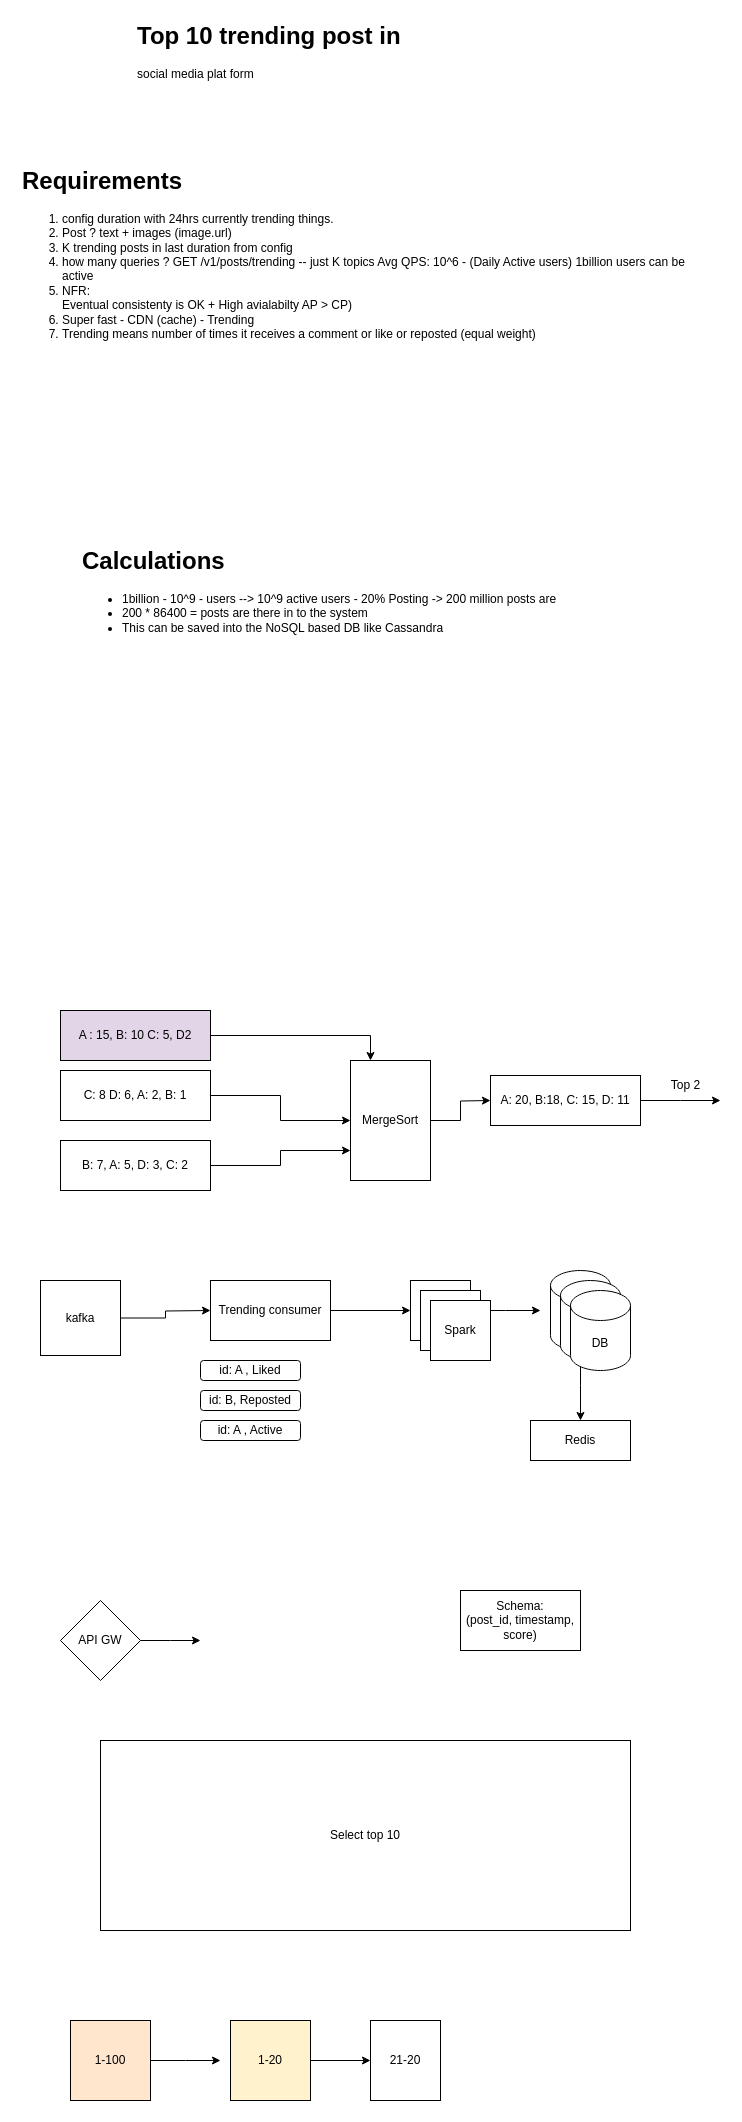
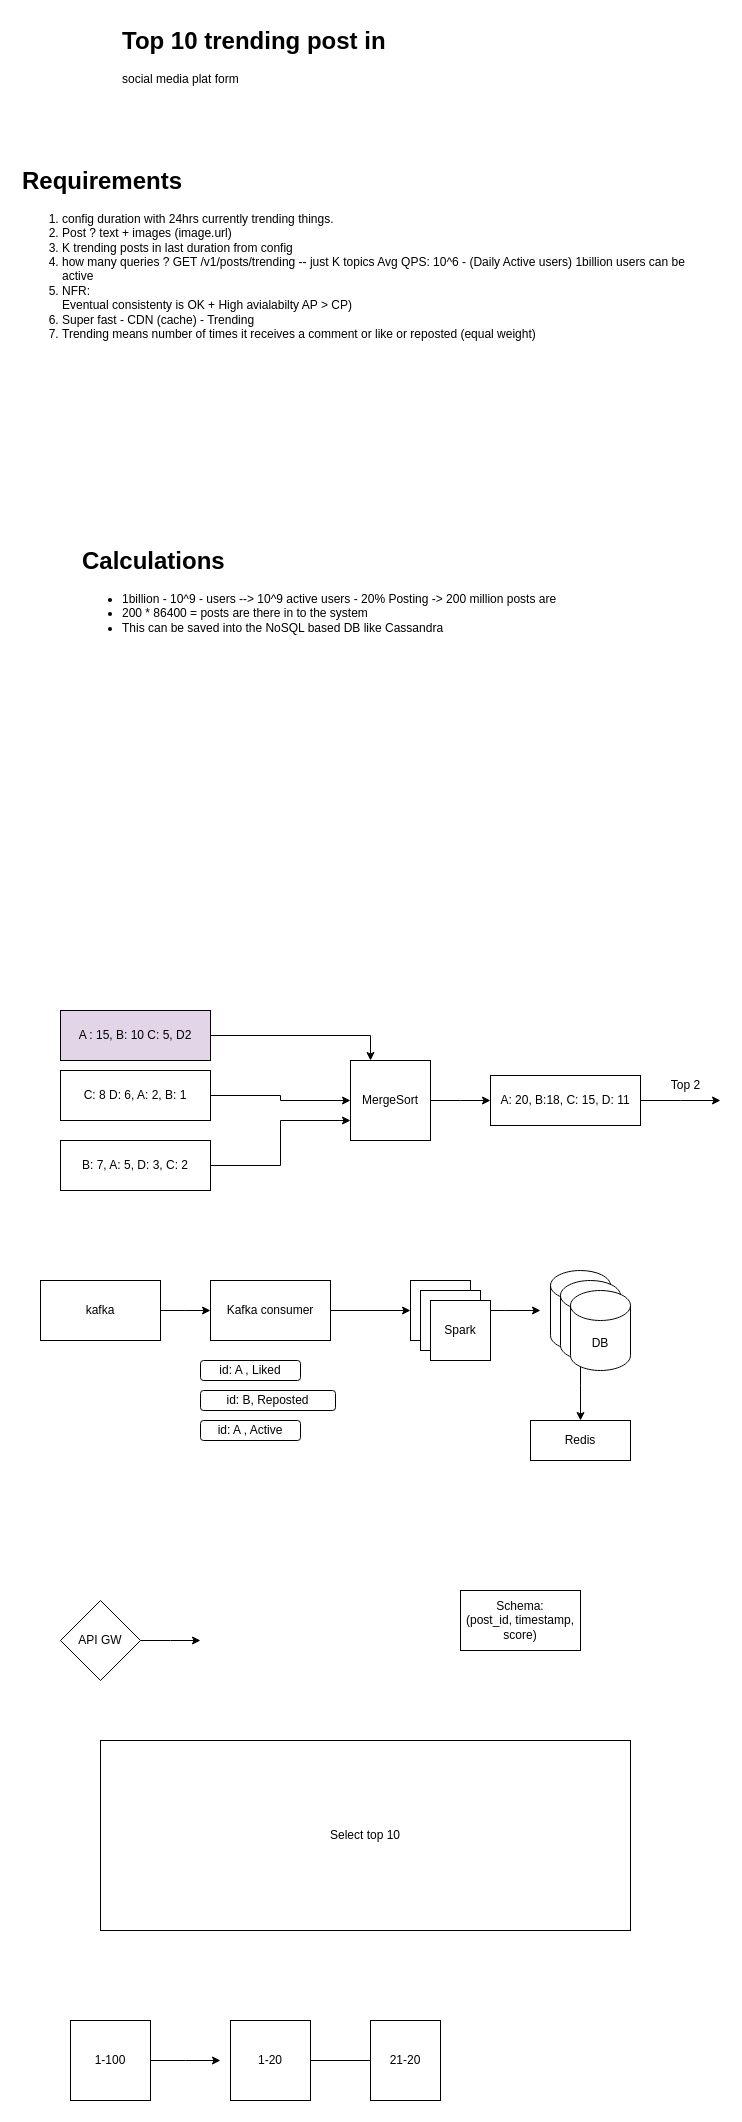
(331, 71) -> (316, 76)
(391, 1121) -> (391, 1101)
(271, 1311) -> (271, 1311)
(81, 1318) -> (101, 1311)
(251, 1401) -> (268, 1401)
(111, 2061) -> (111, 2061)
(271, 2061) -> (271, 2061)
(362, 2061) -> (365, 2061)
